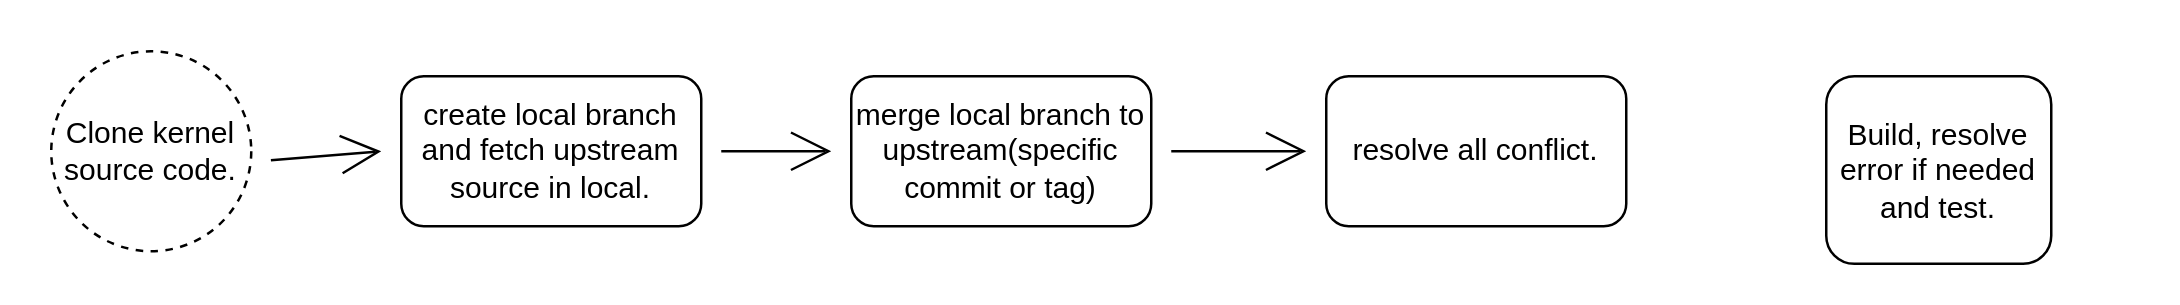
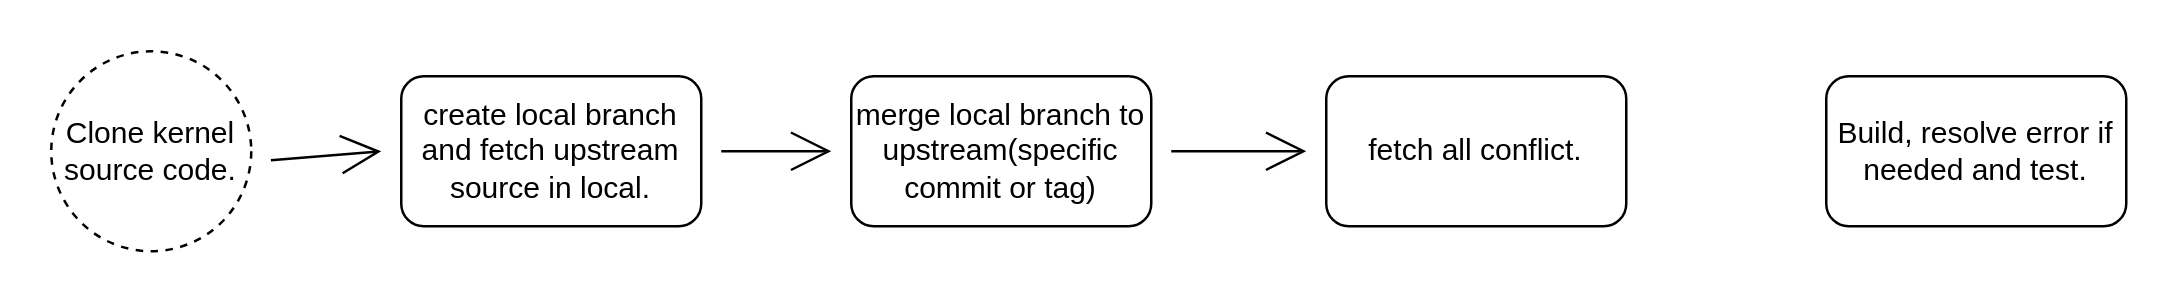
(1476, 151) -> (1476, 151)
(1939, 170) -> (1976, 151)
